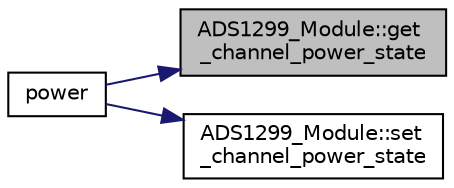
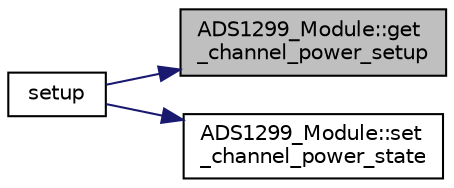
(313, 43) -> (313, 43)
(57, 94) -> (57, 94)
